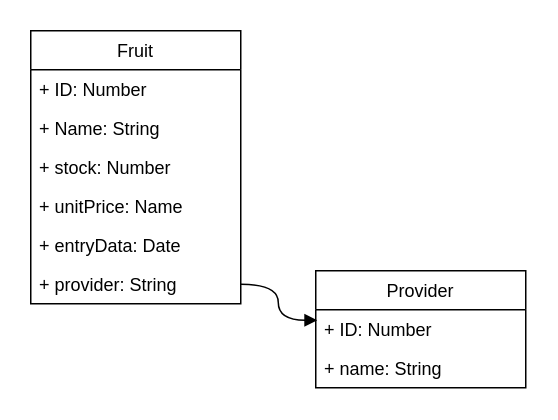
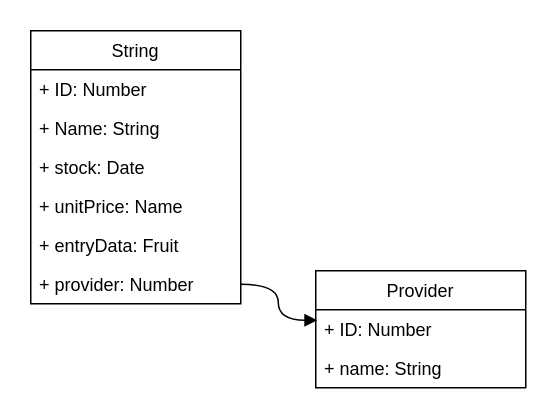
(135, 51) -> (135, 51)
(108, 168) -> (98, 168)
(118, 246) -> (120, 246)
(118, 285) -> (120, 285)
